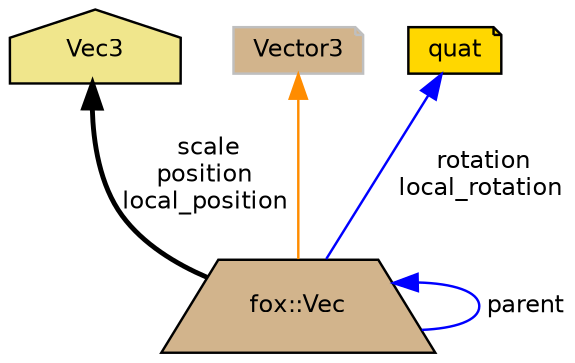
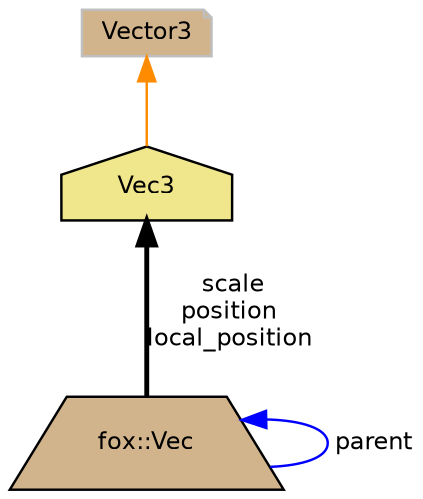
(455, 50) -> none
(298, 179) -> (147, 114)
